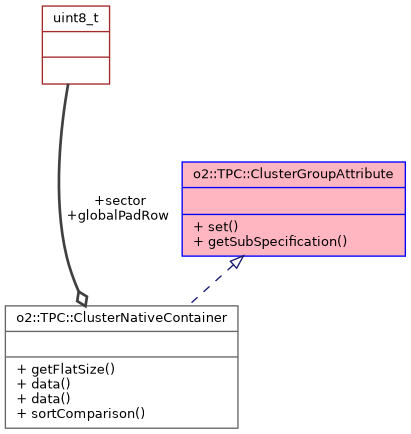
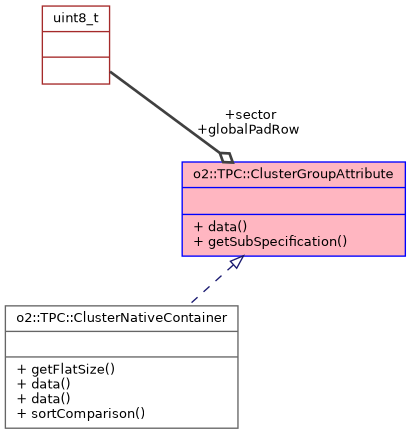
(59, 189) -> (165, 112)
(216, 227) -> (220, 227)
